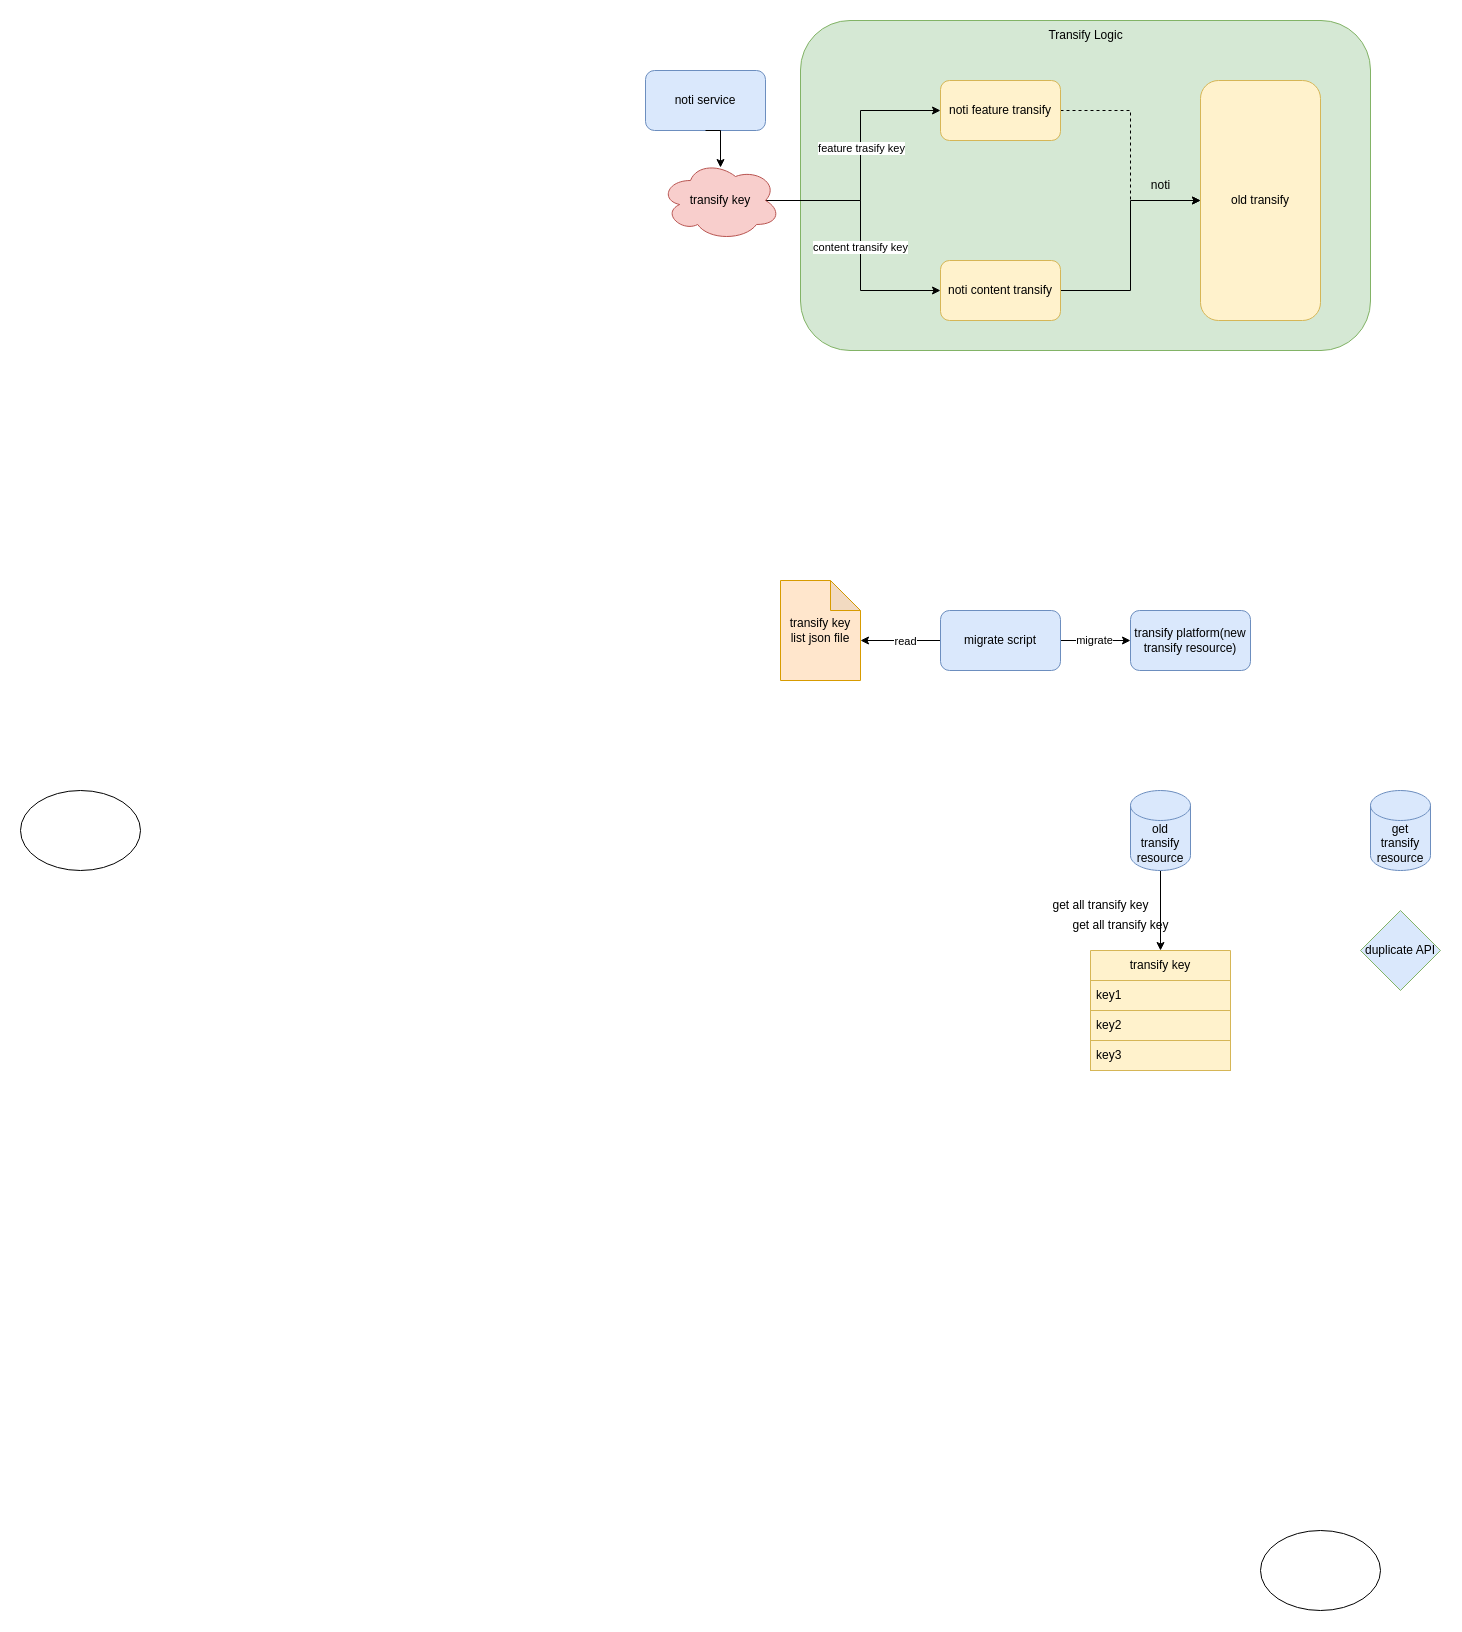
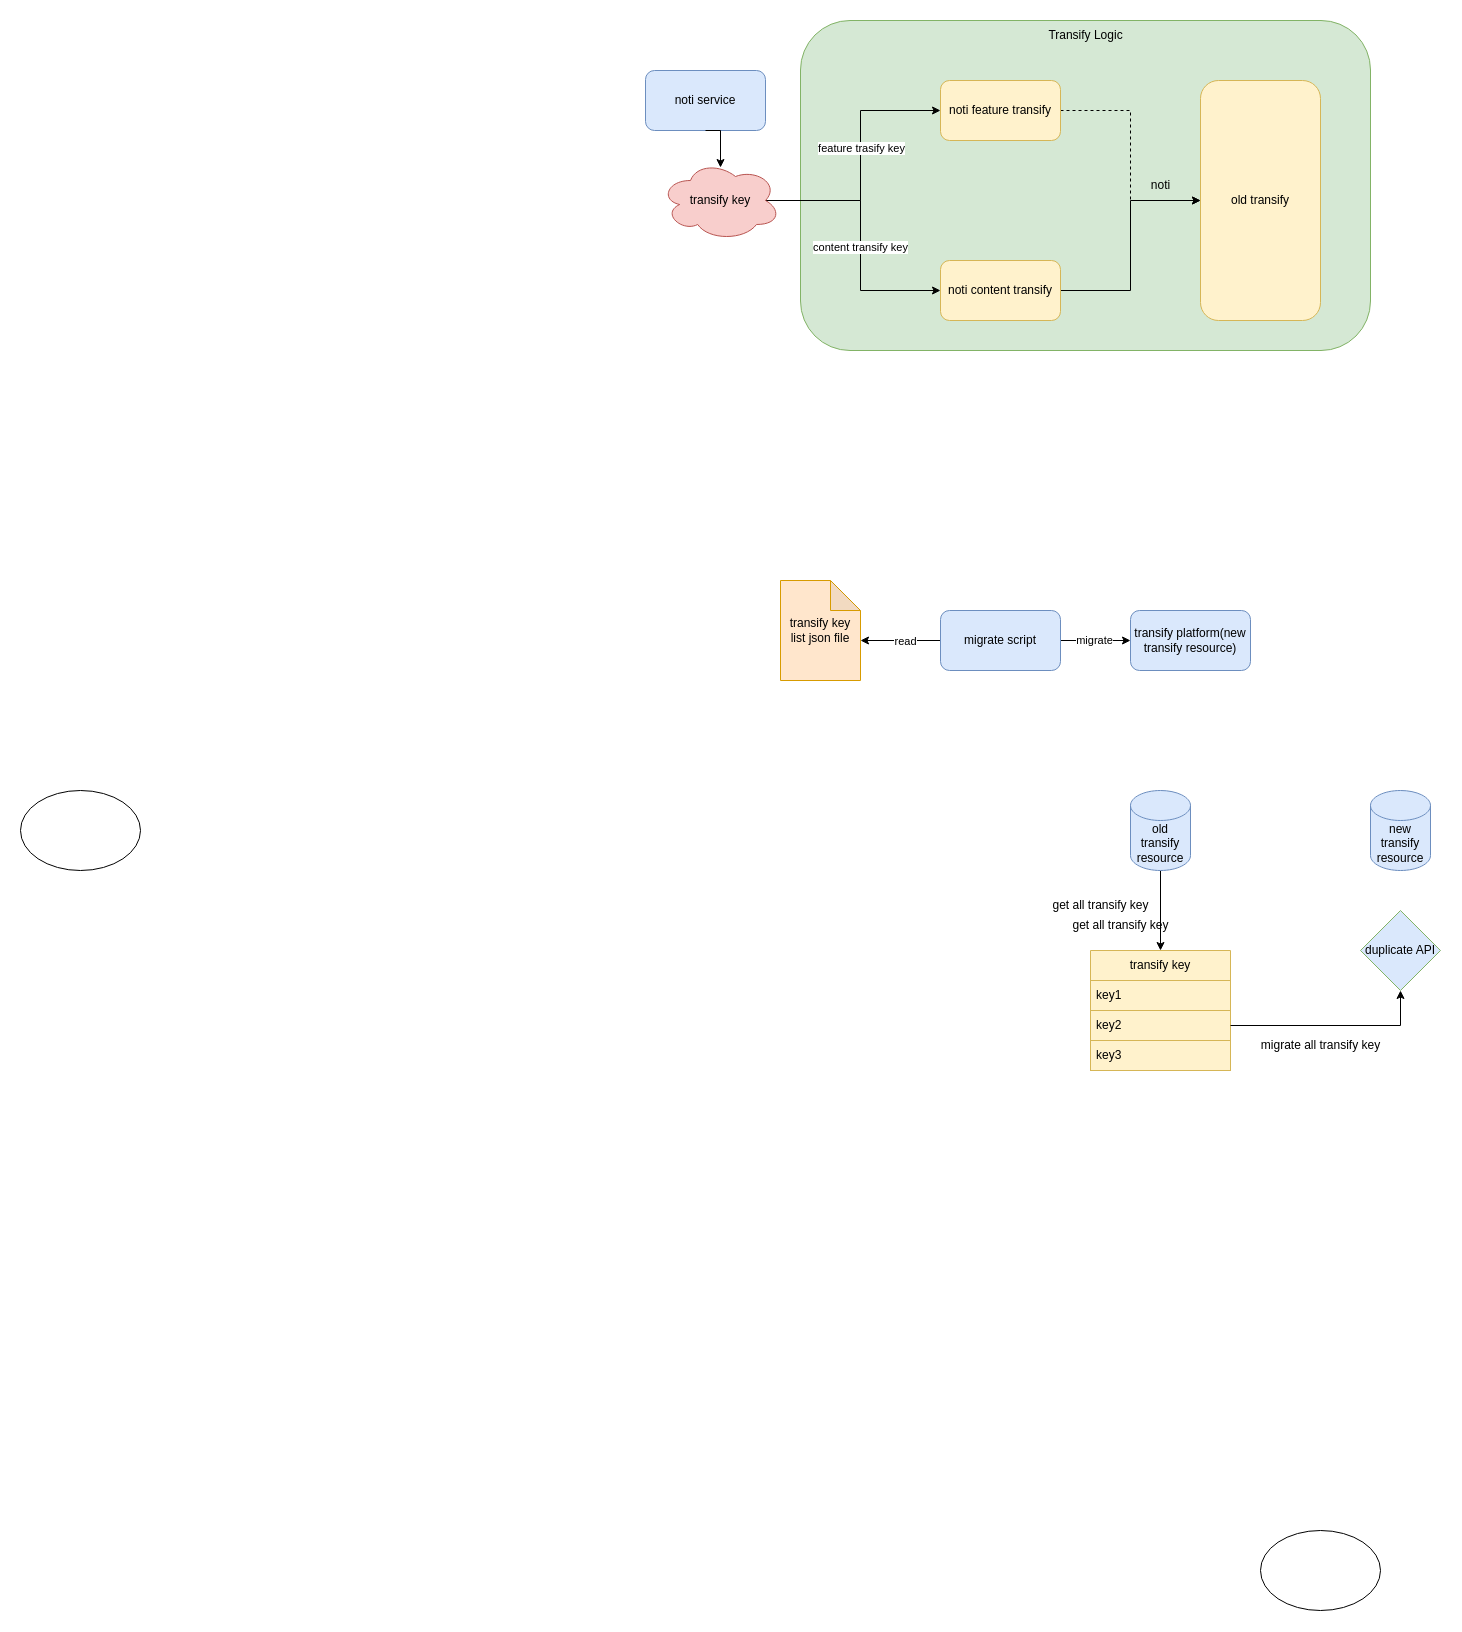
(1401, 844) -> (1401, 844)
none -> (1330, 1026)
none -> (1321, 1046)
